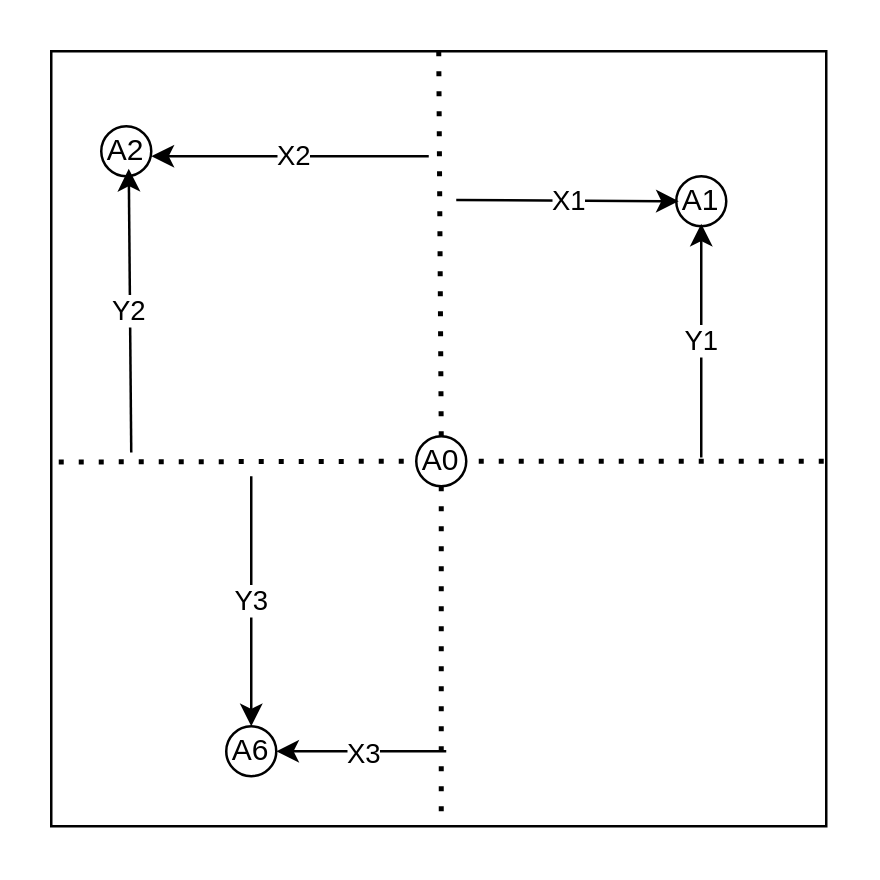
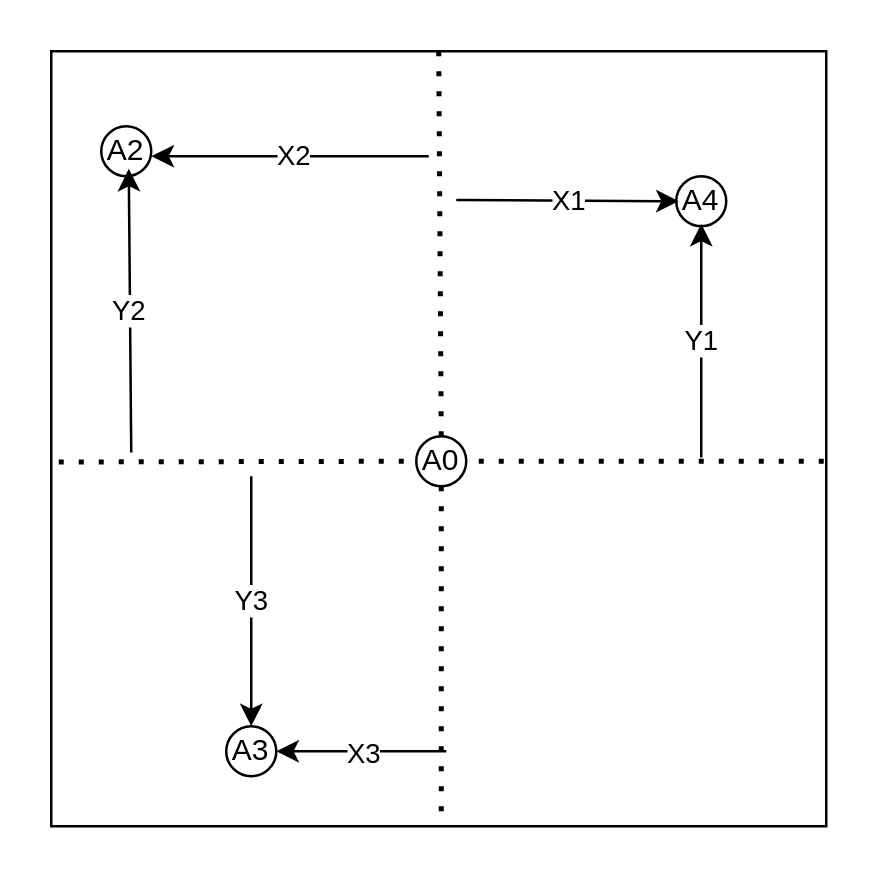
(701, 201) -> (701, 201)
(251, 751) -> (251, 751)
